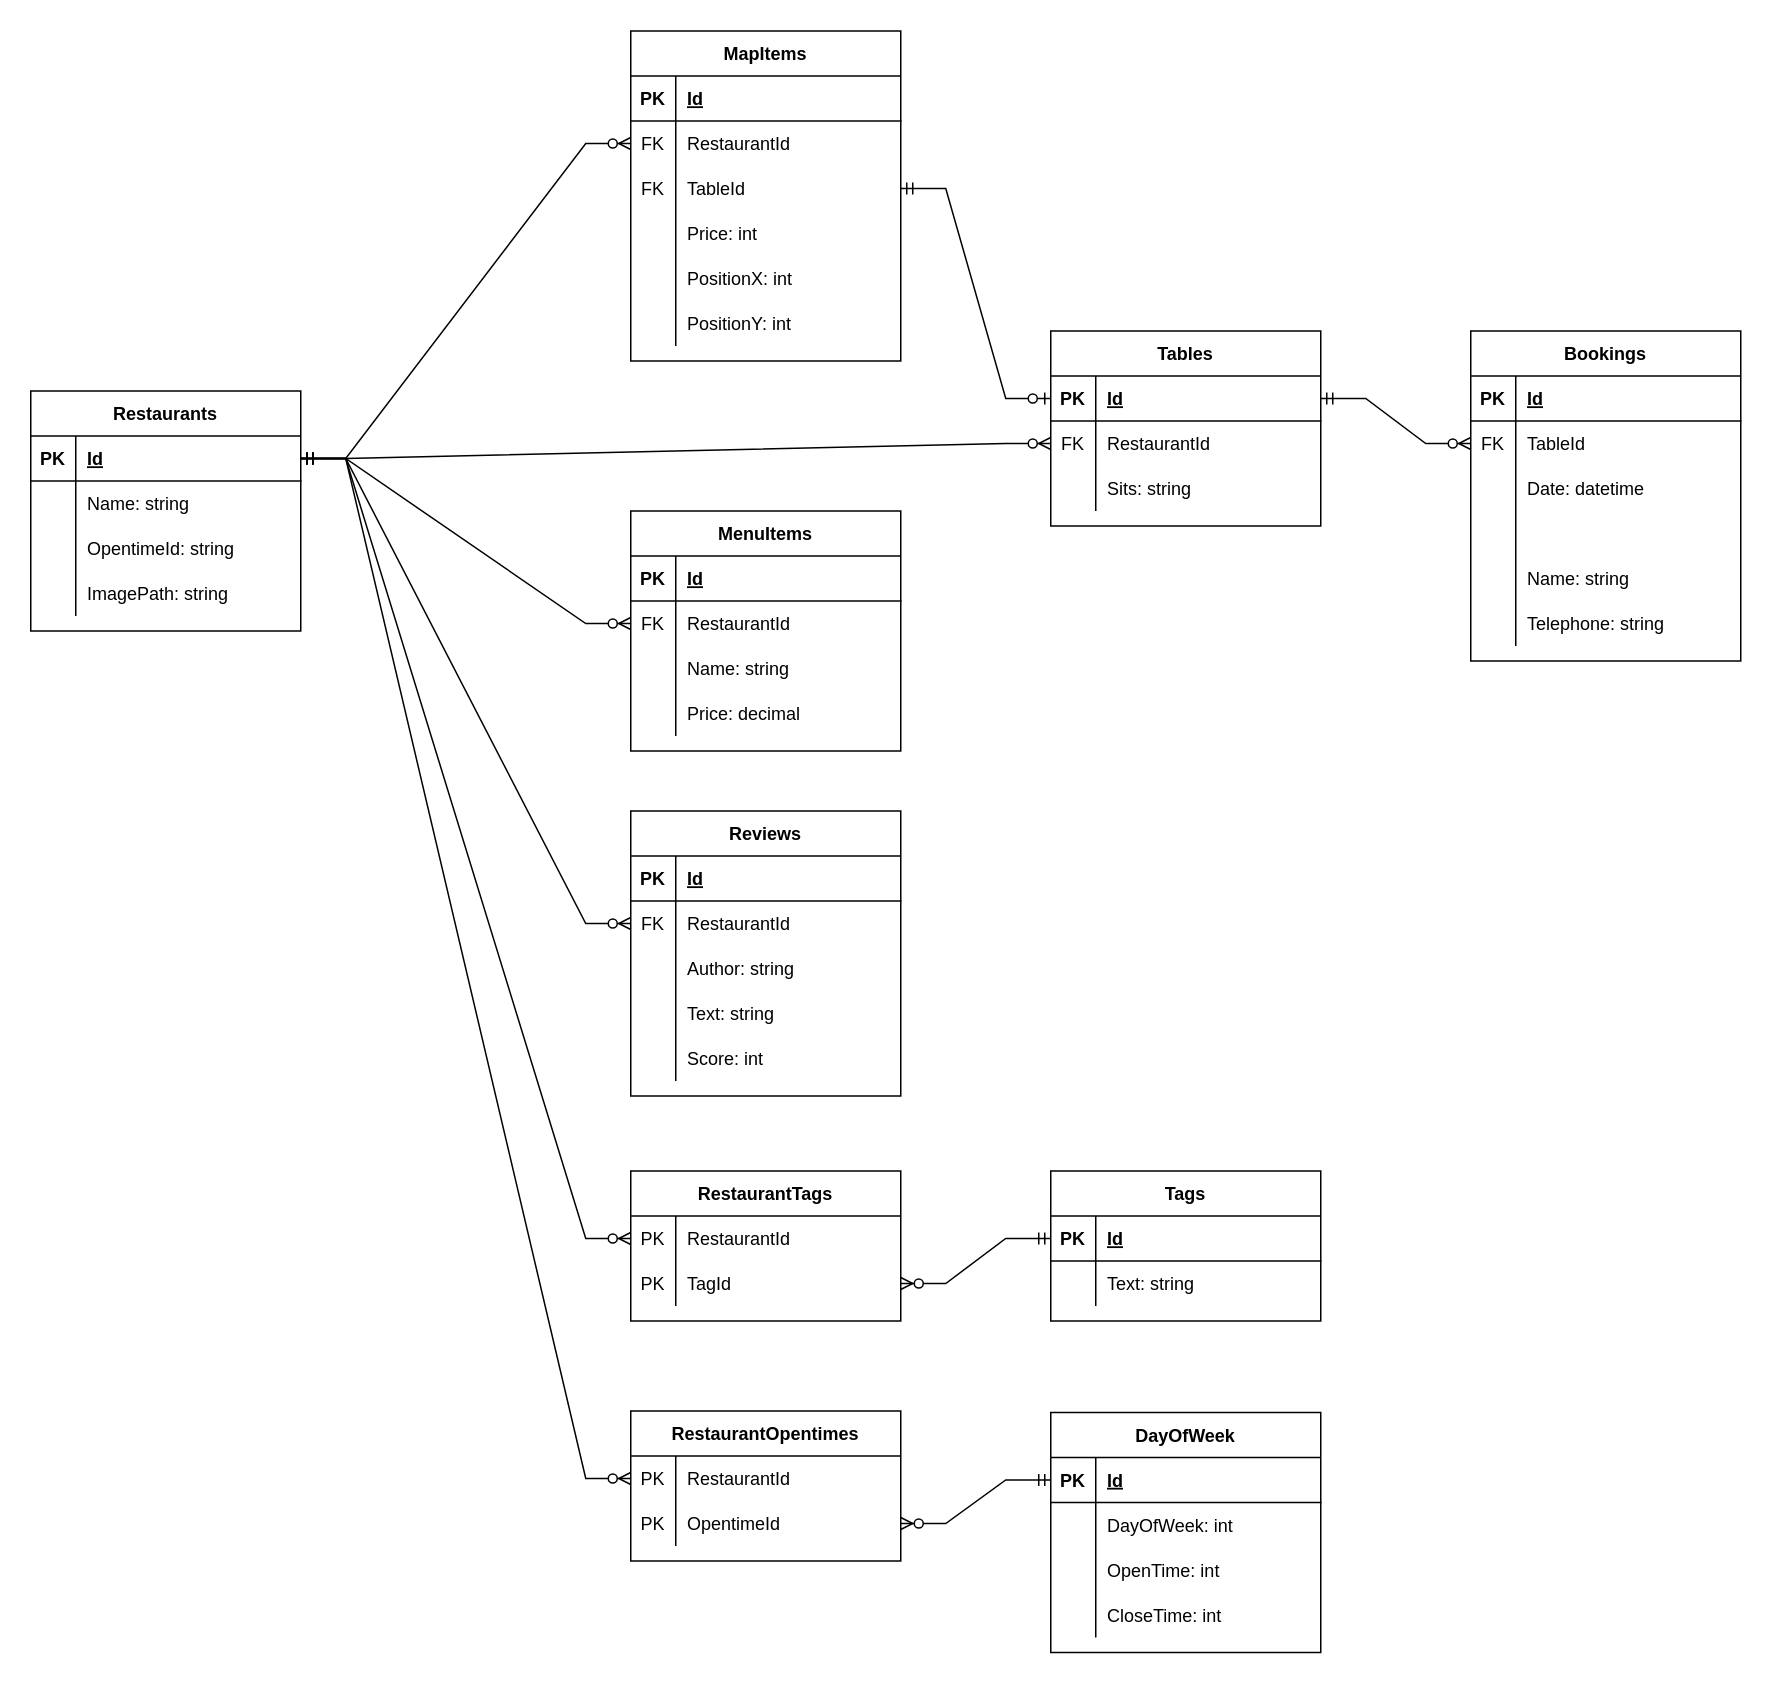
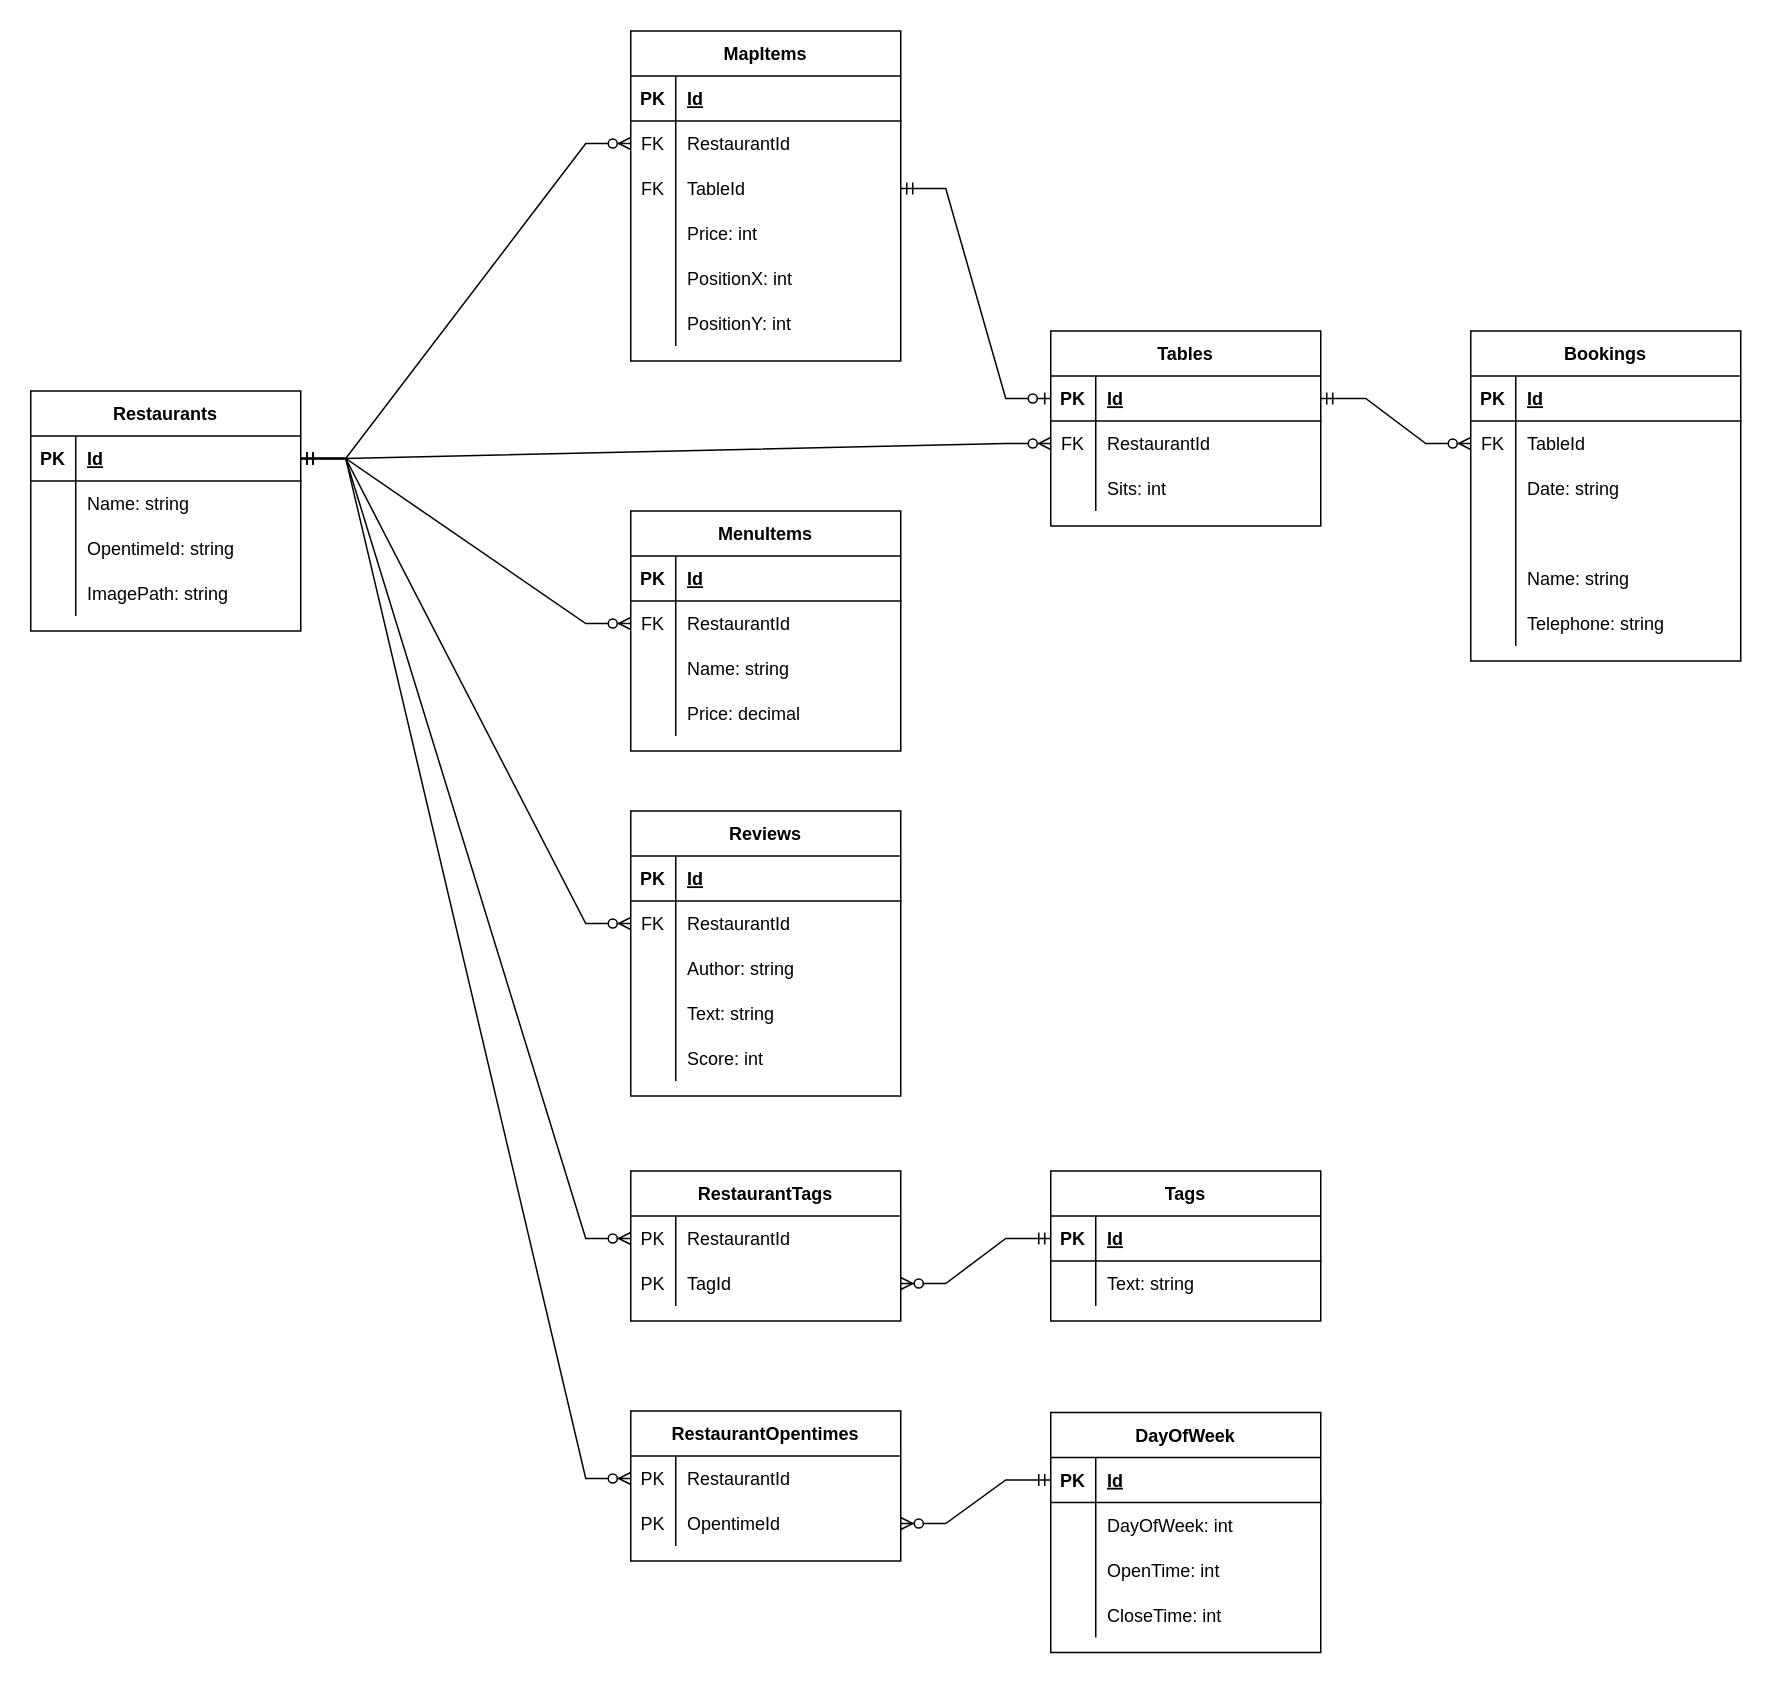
(1158, 489) -> (1143, 489)
(1591, 489) -> (1580, 489)
